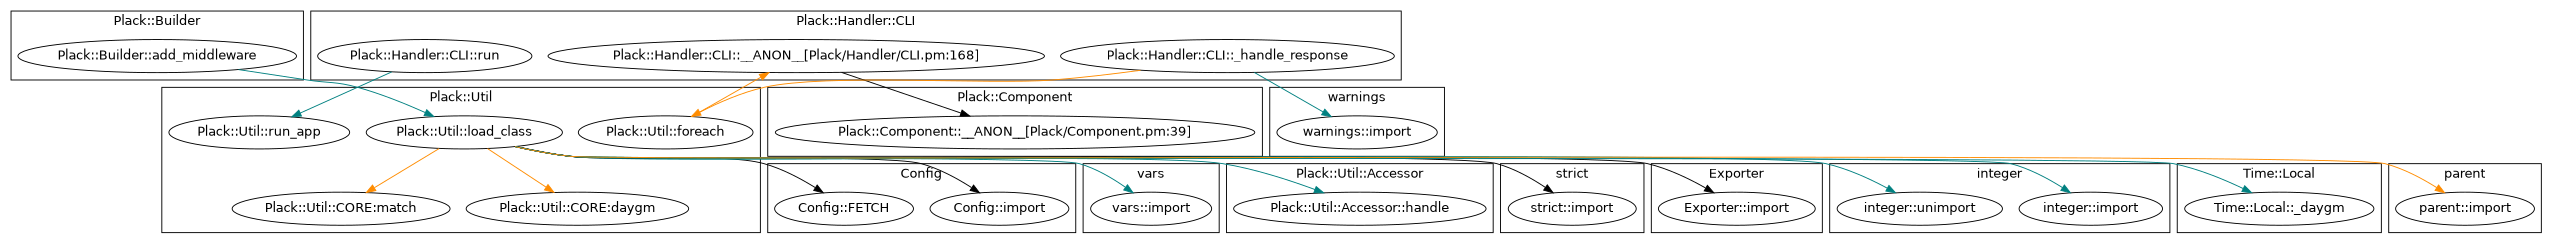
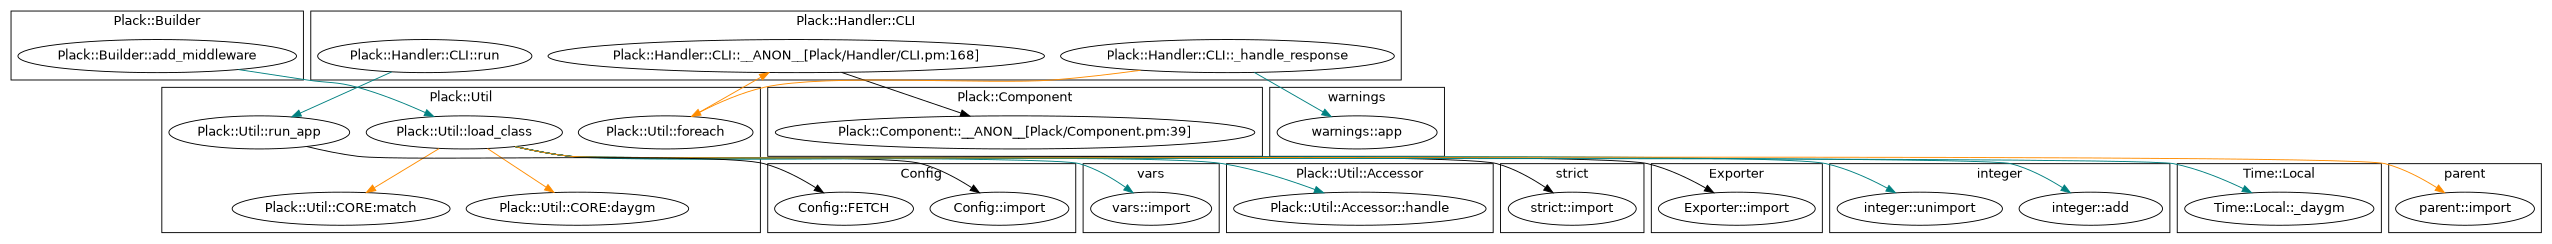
(1357, 132) -> (1357, 132)
(668, 158) -> (538, 158)
(2091, 209) -> (2091, 209)
